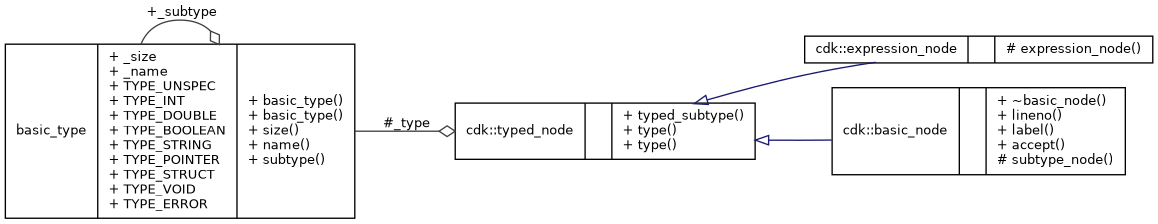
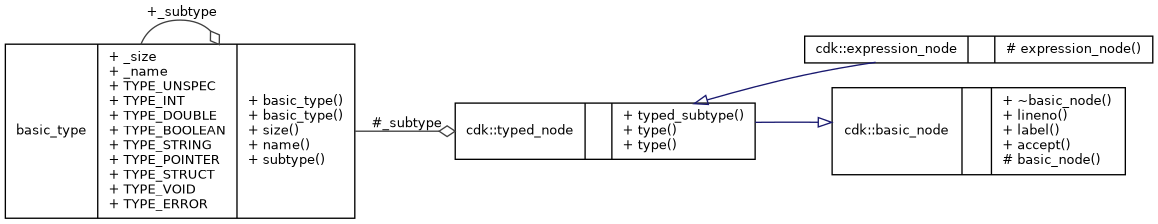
(405, 124) -> (405, 124)
(800, 140) -> (787, 122)
(1056, 160) -> (1052, 160)
